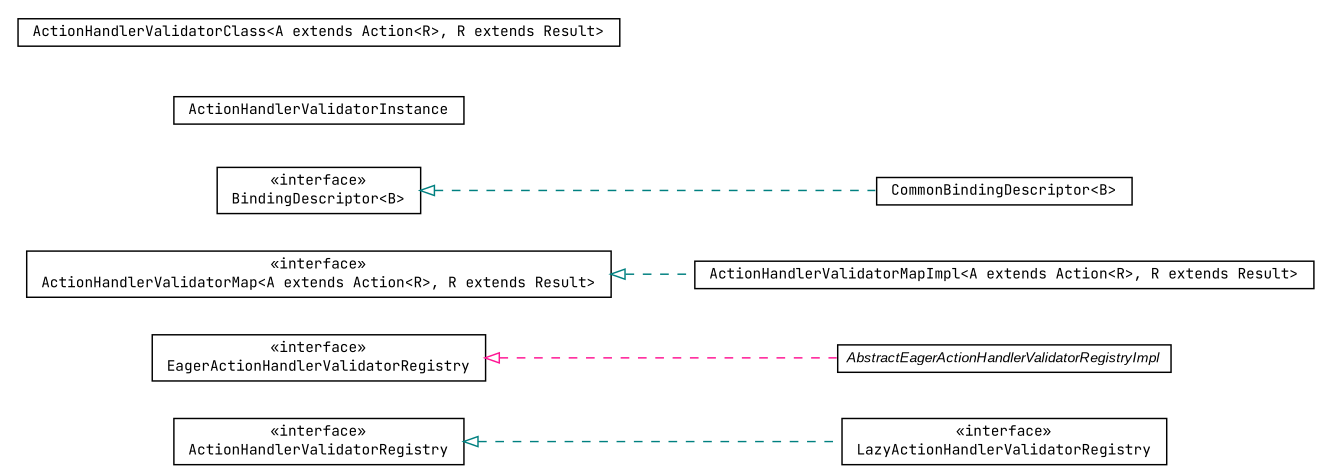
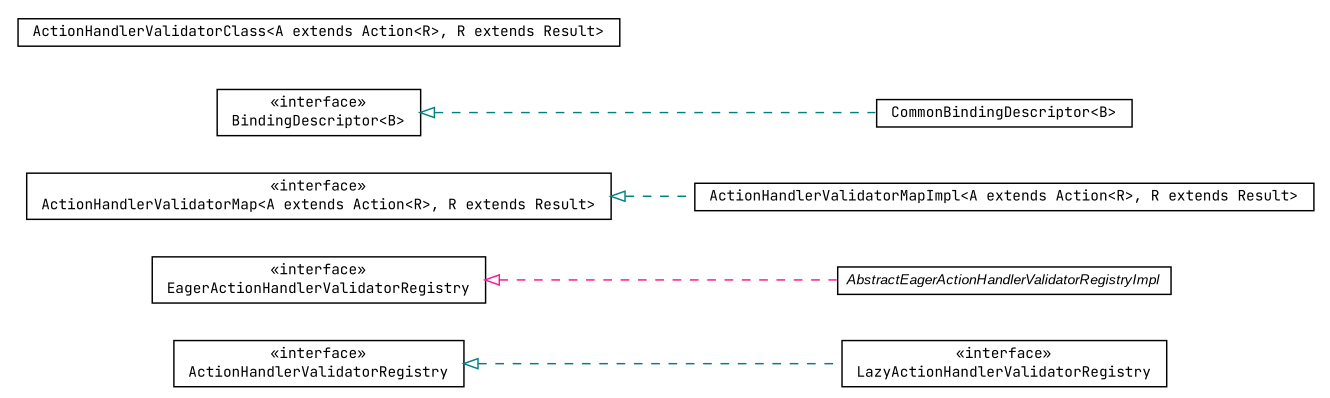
(318, 110) -> none
